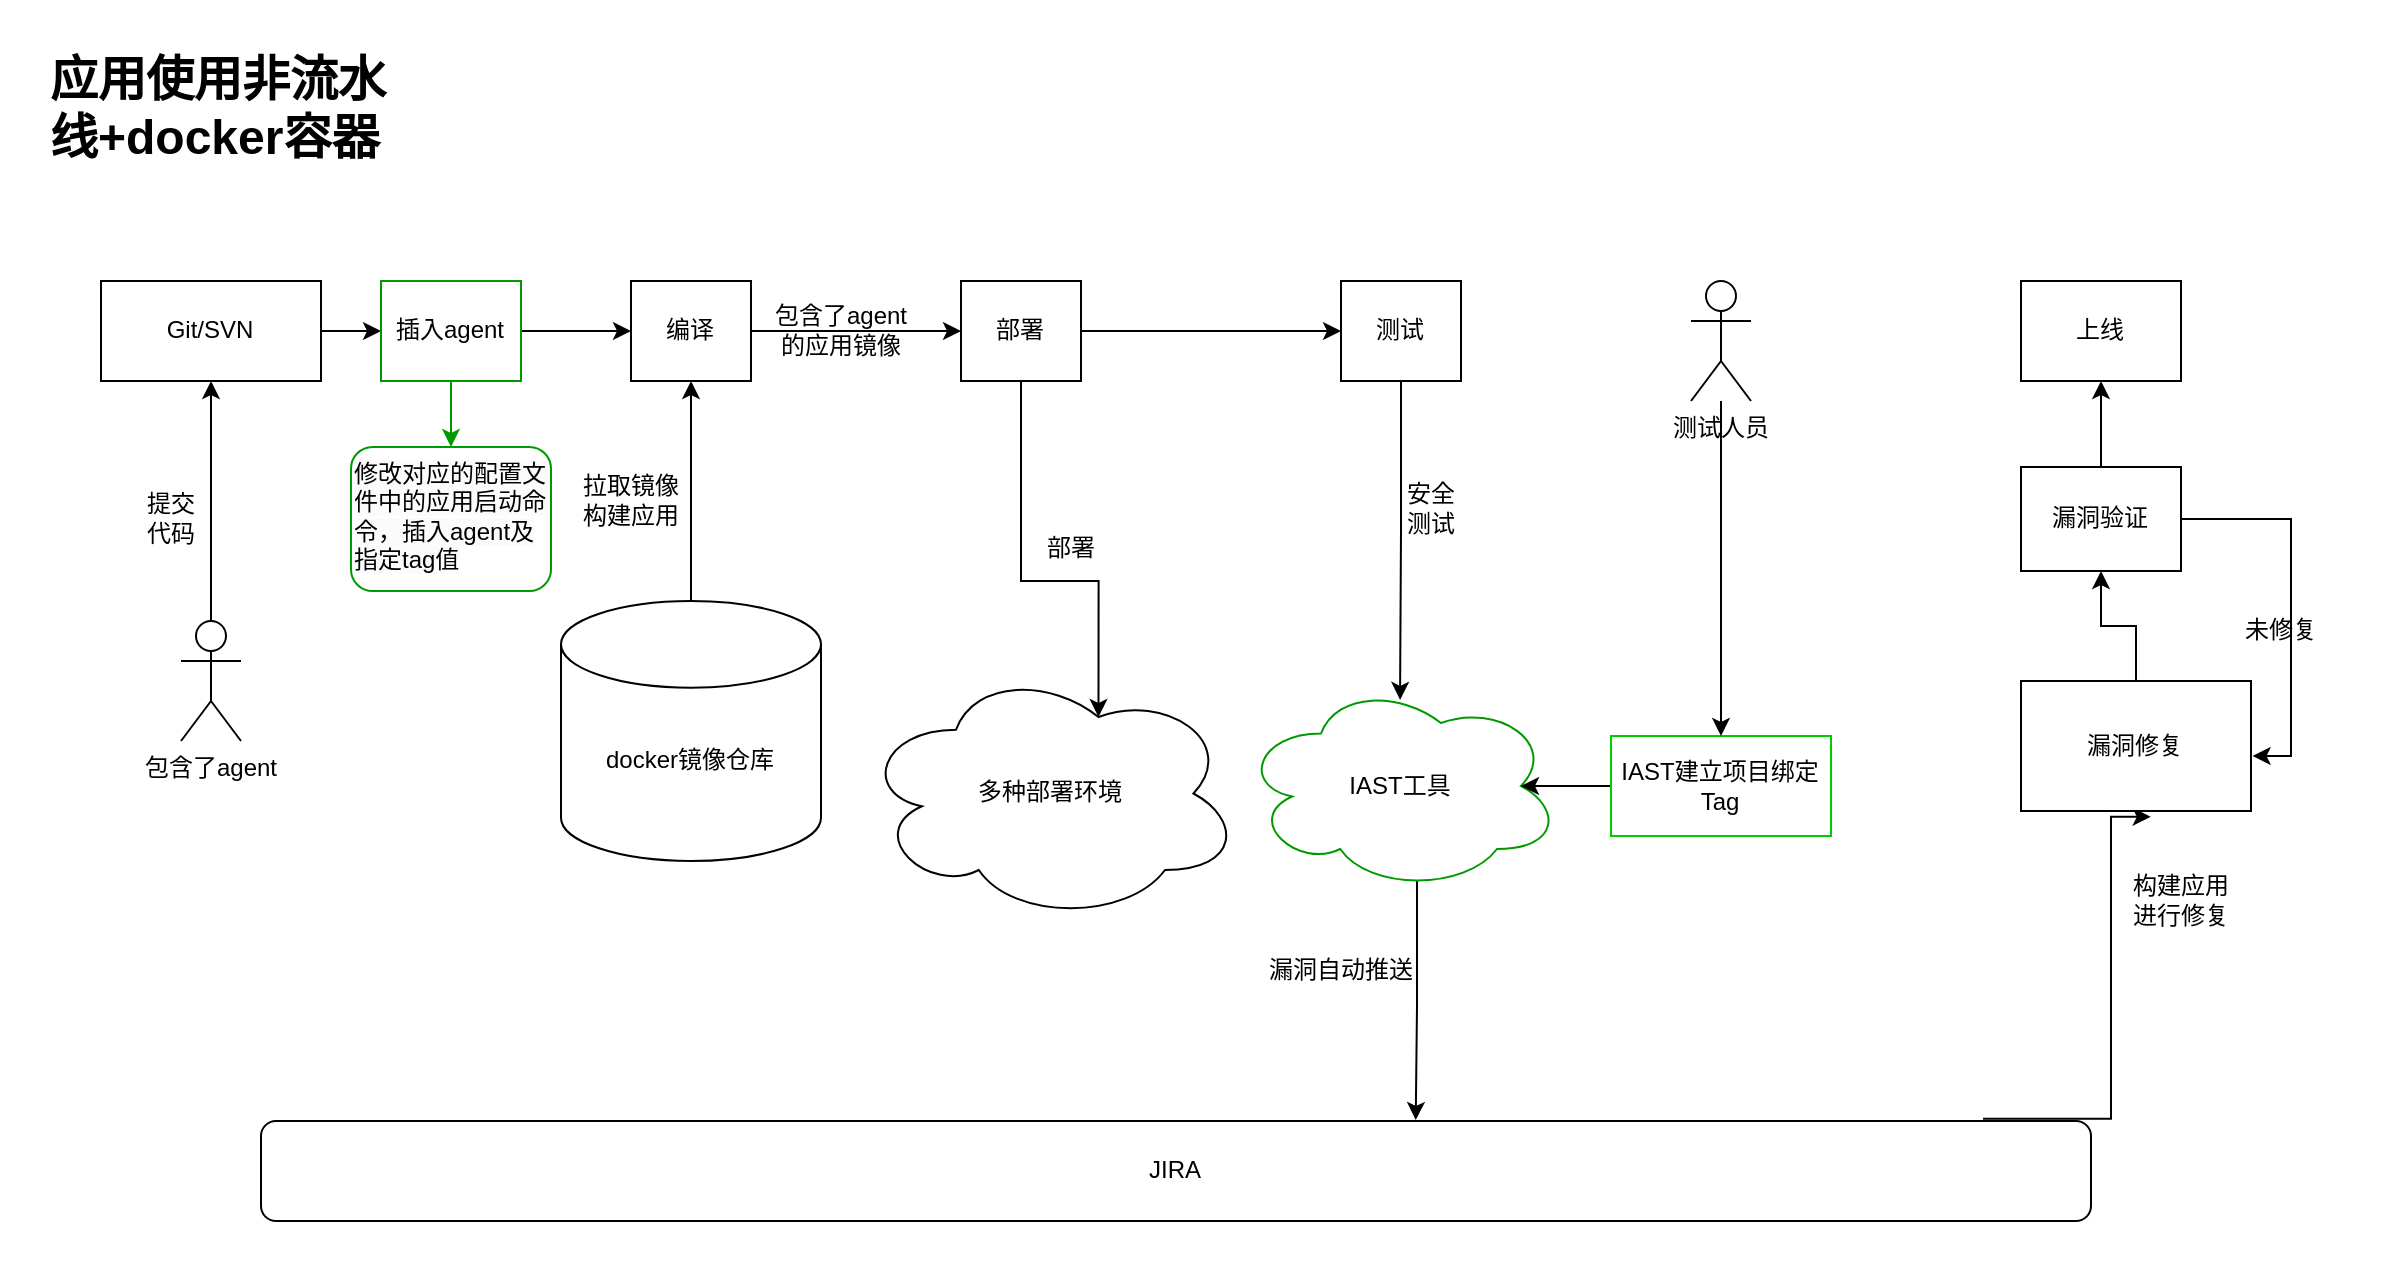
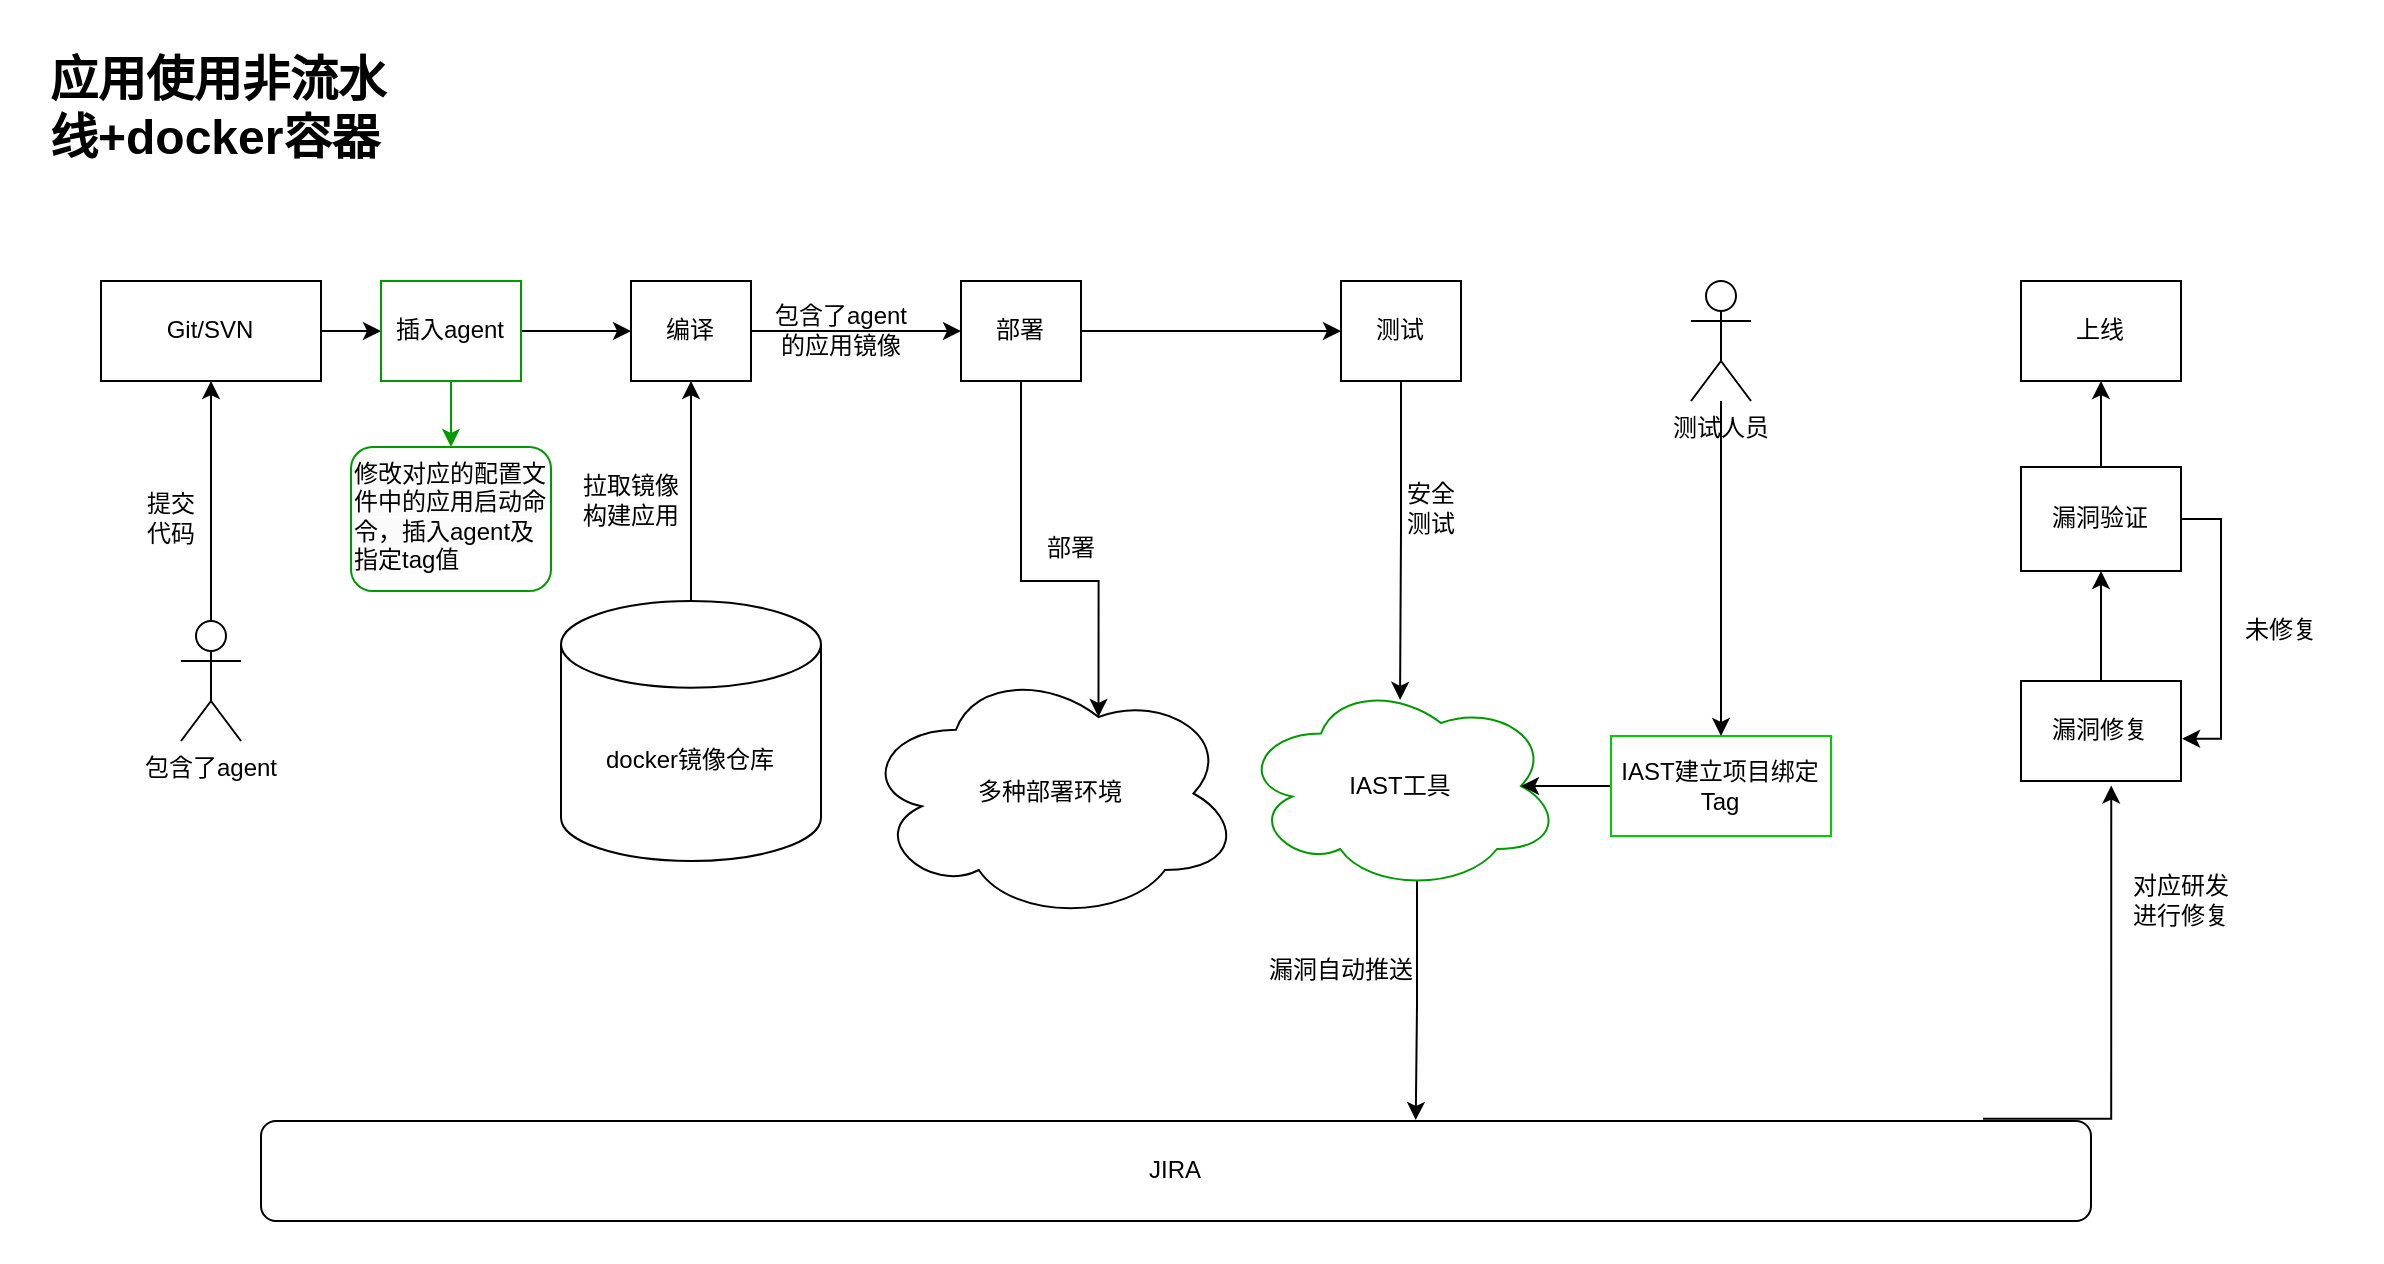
(2136, 746) -> (2101, 731)
(2182, 901) -> (2182, 901)
